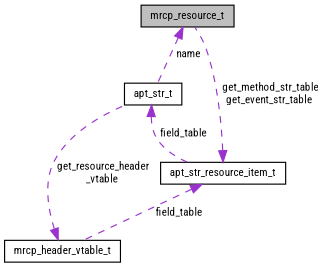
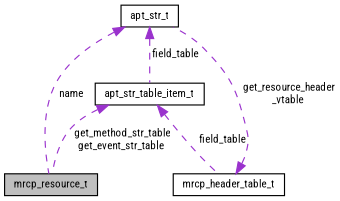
(168, 60) -> (53, 90)
(223, 173) -> (150, 94)
(63, 251) -> (229, 185)
